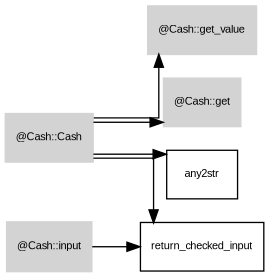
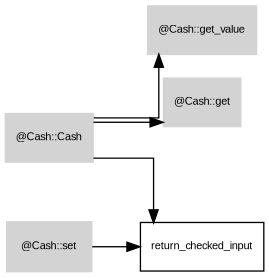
(202, 175) -> none
(49, 247) -> (49, 247)
